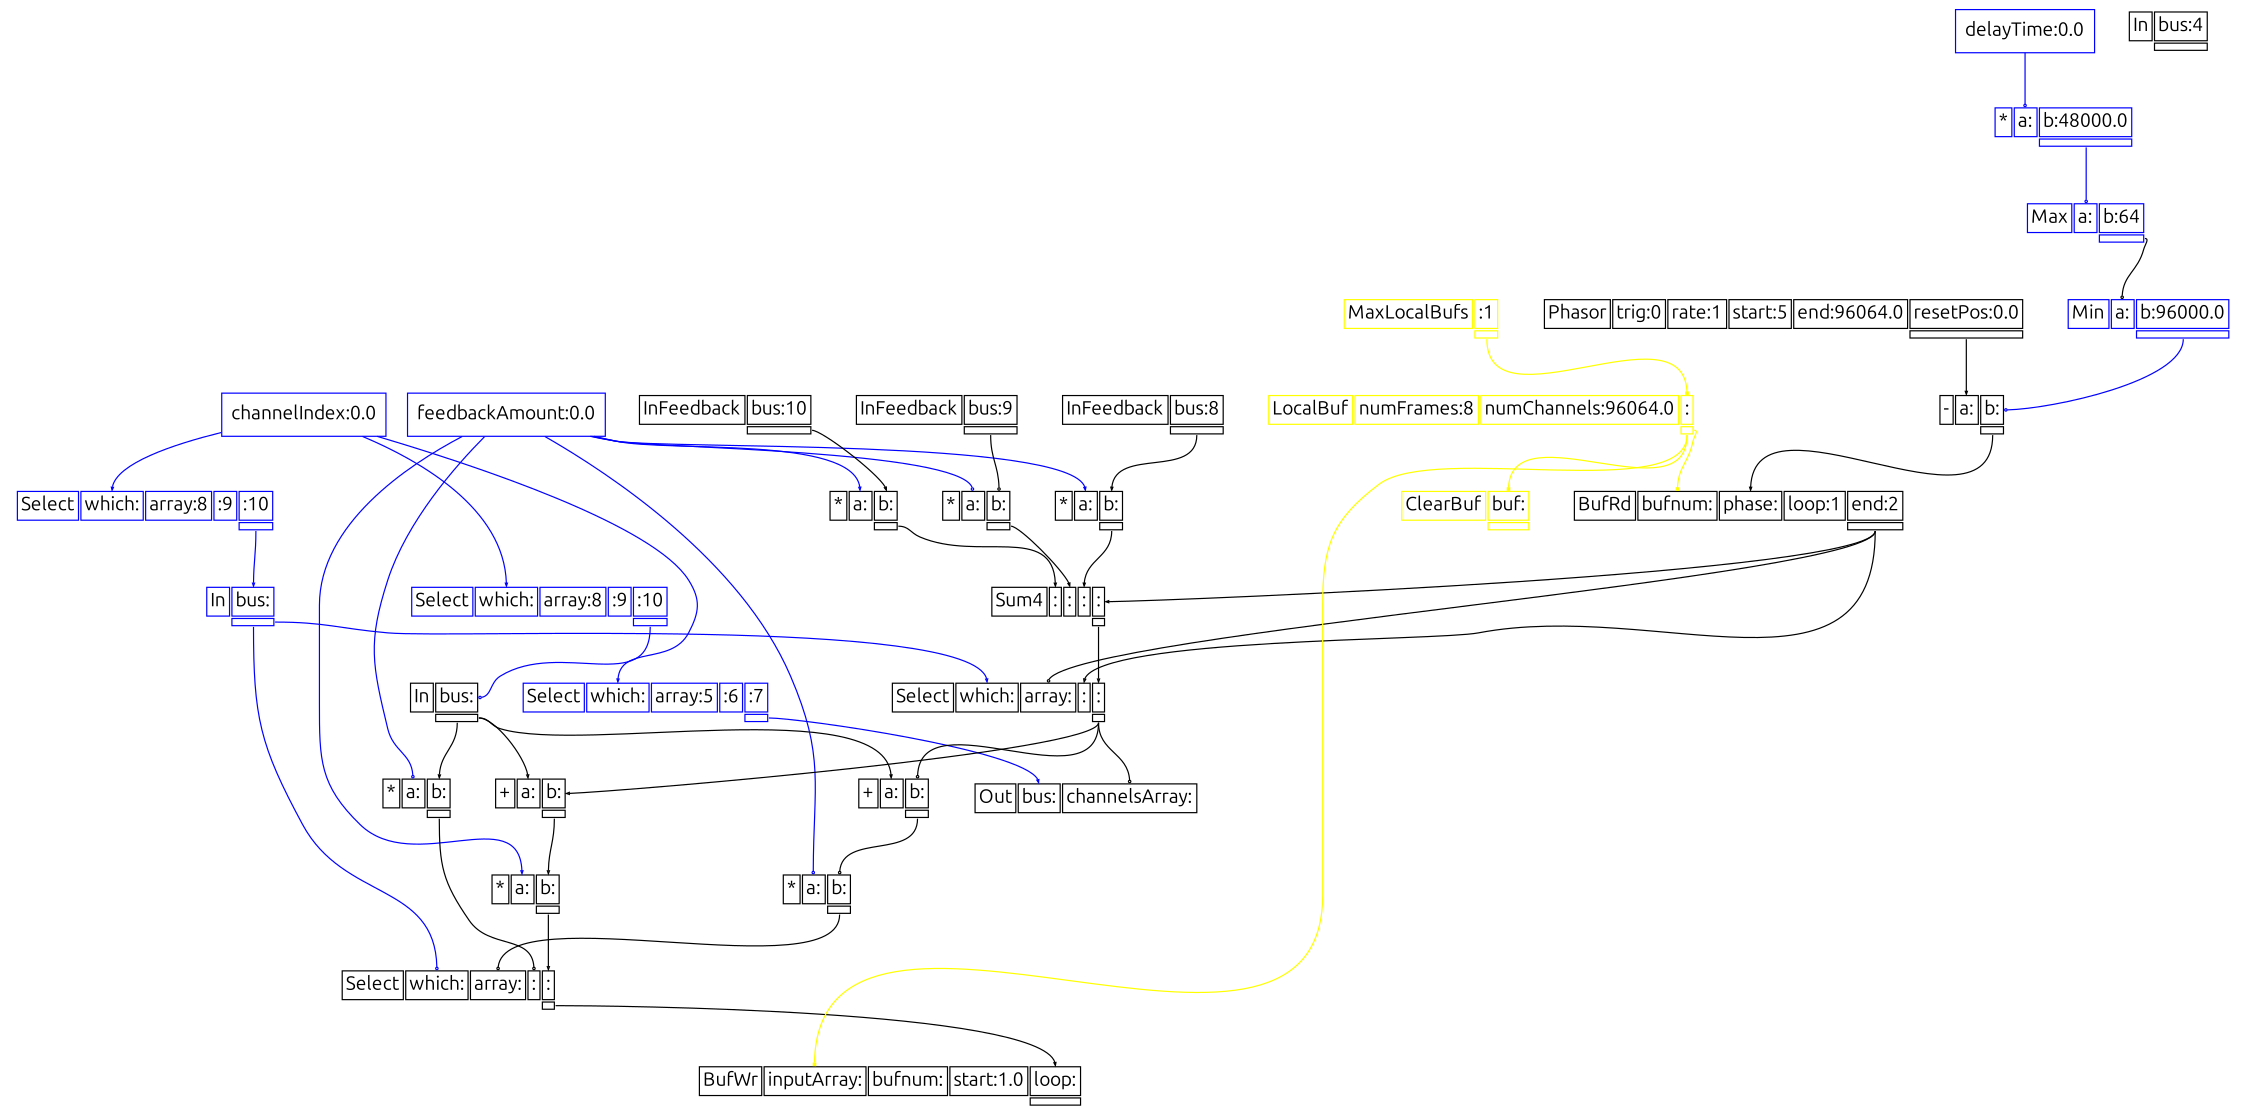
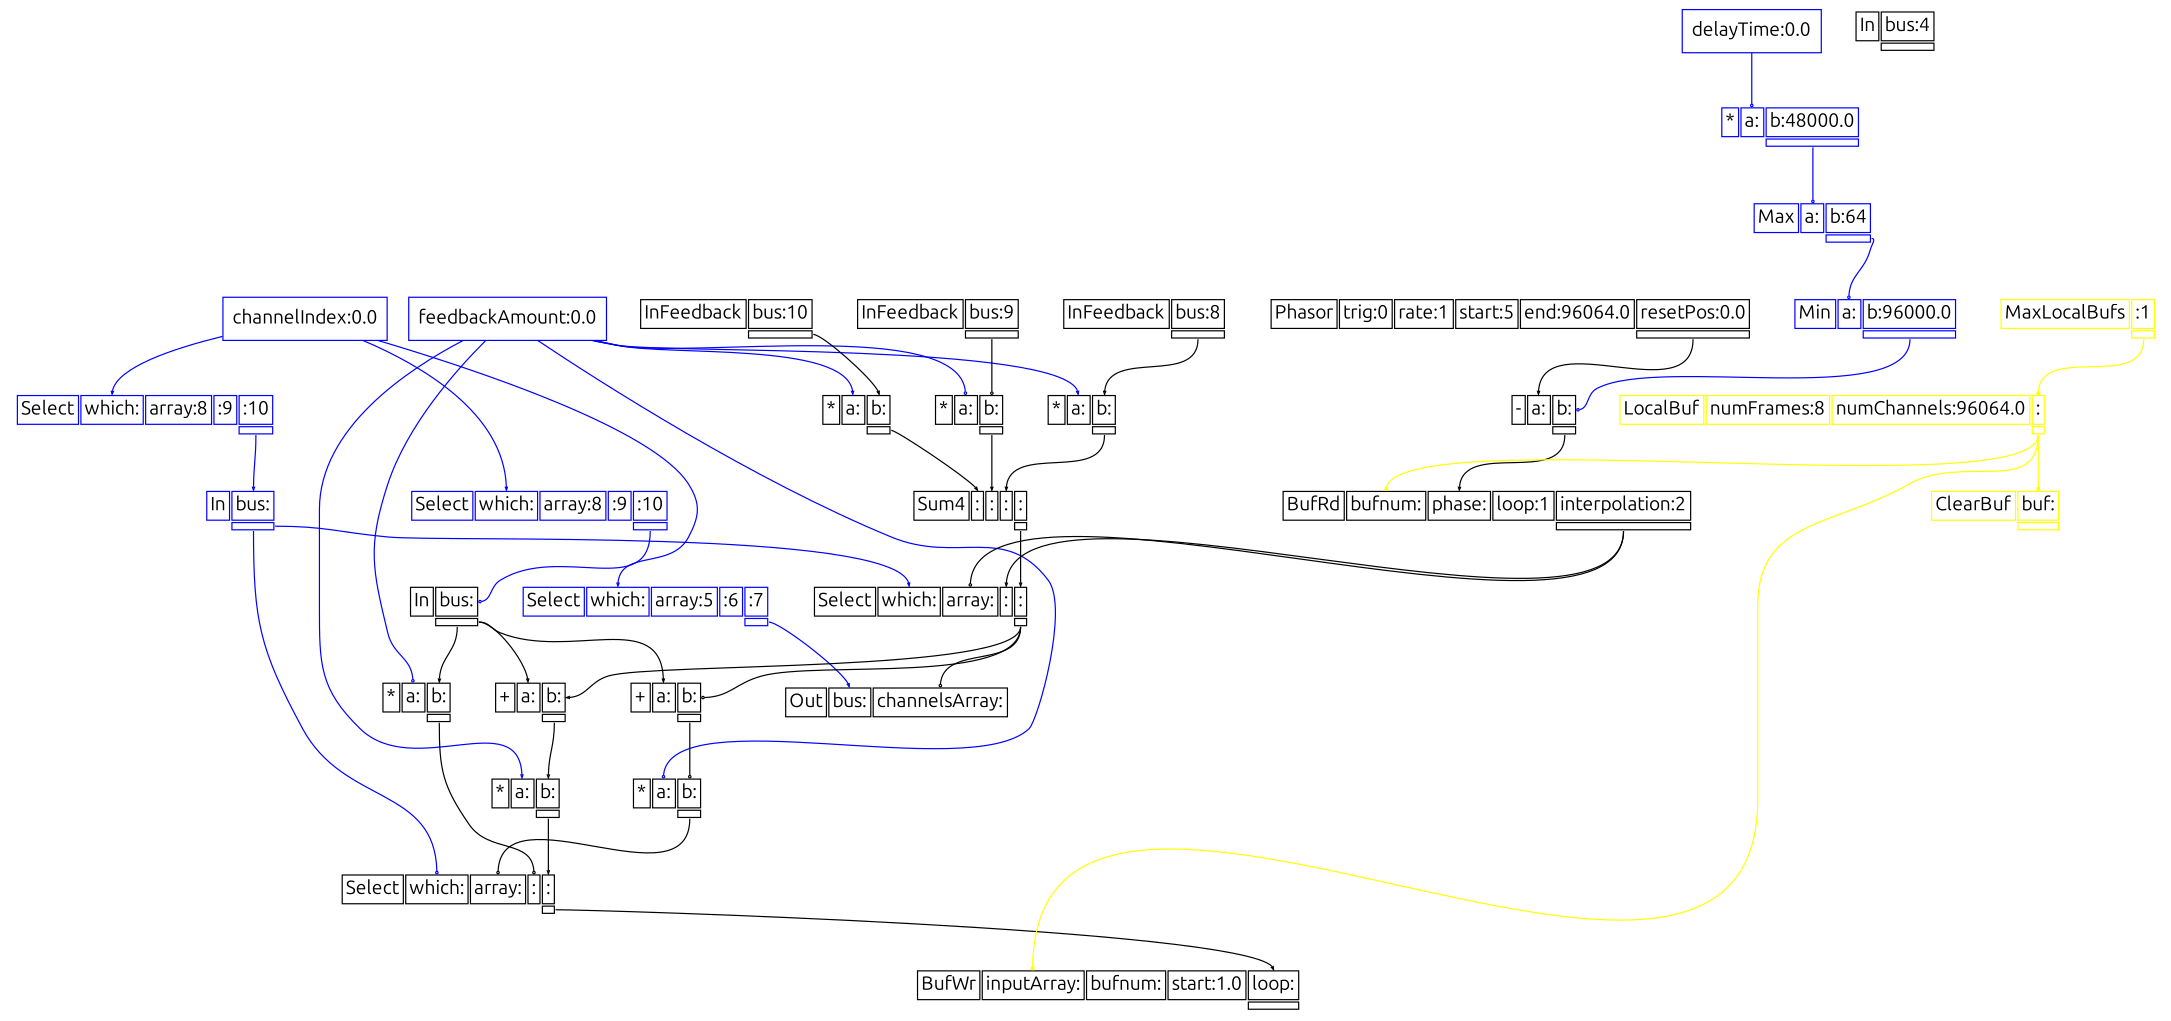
(2135, 267) -> (1862, 267)
(1875, 505) -> (1624, 505)
(1495, 583) -> none
